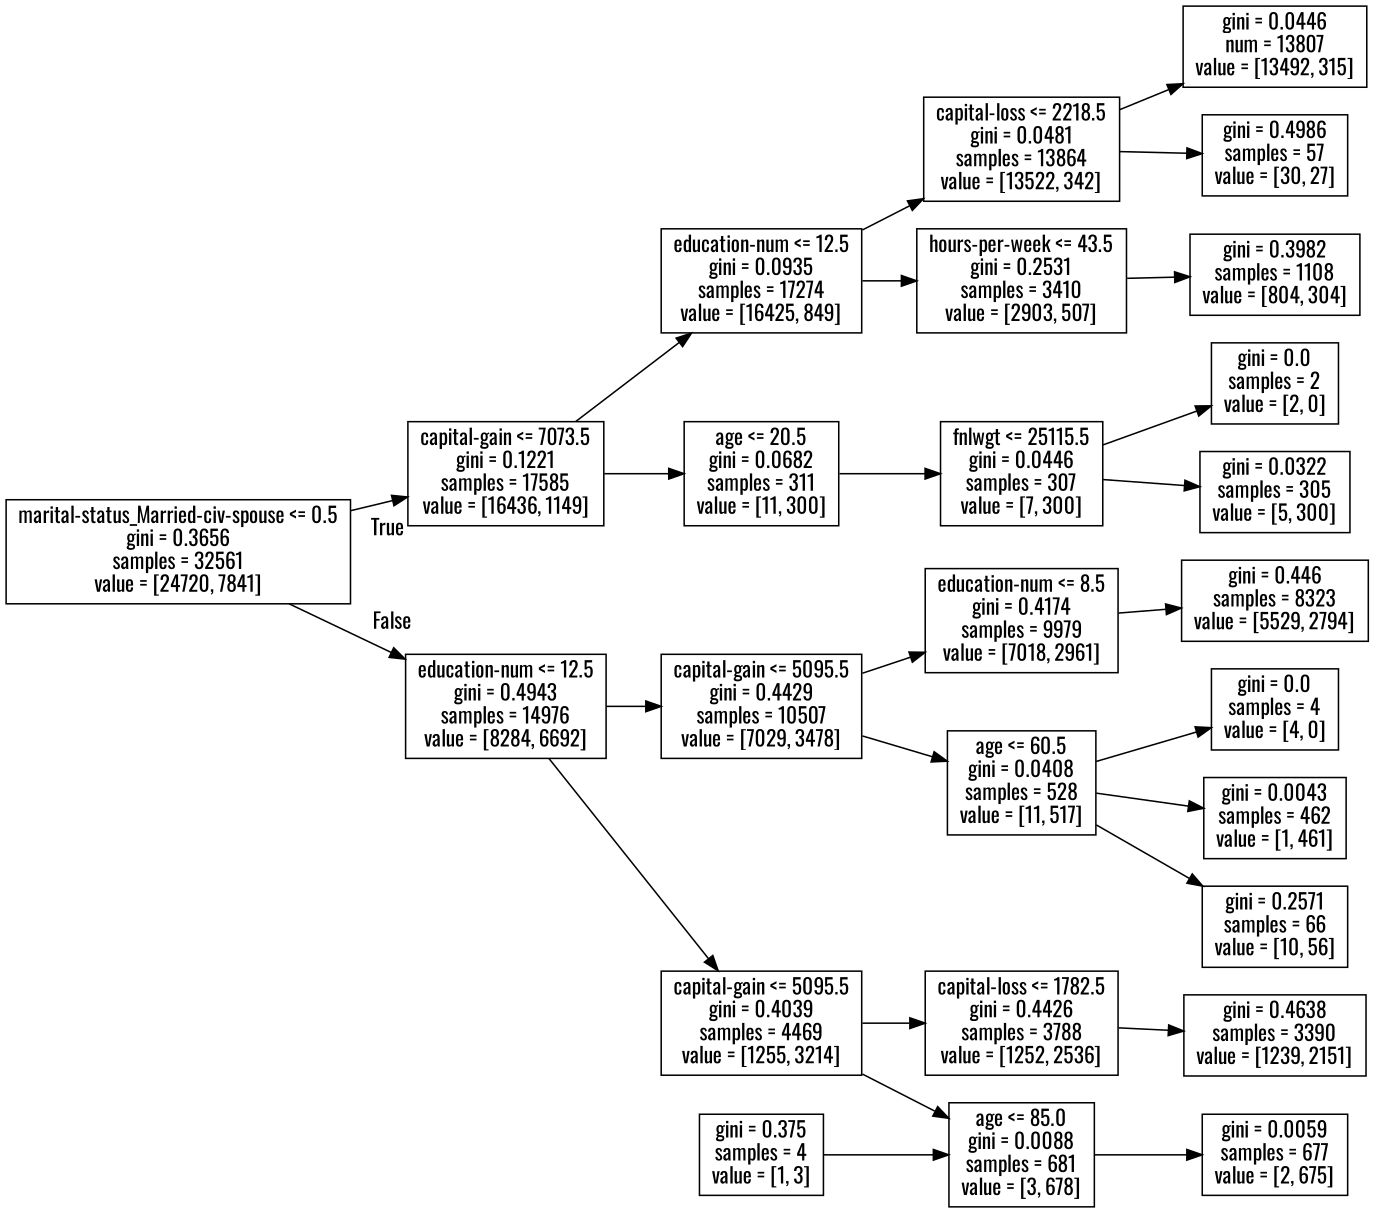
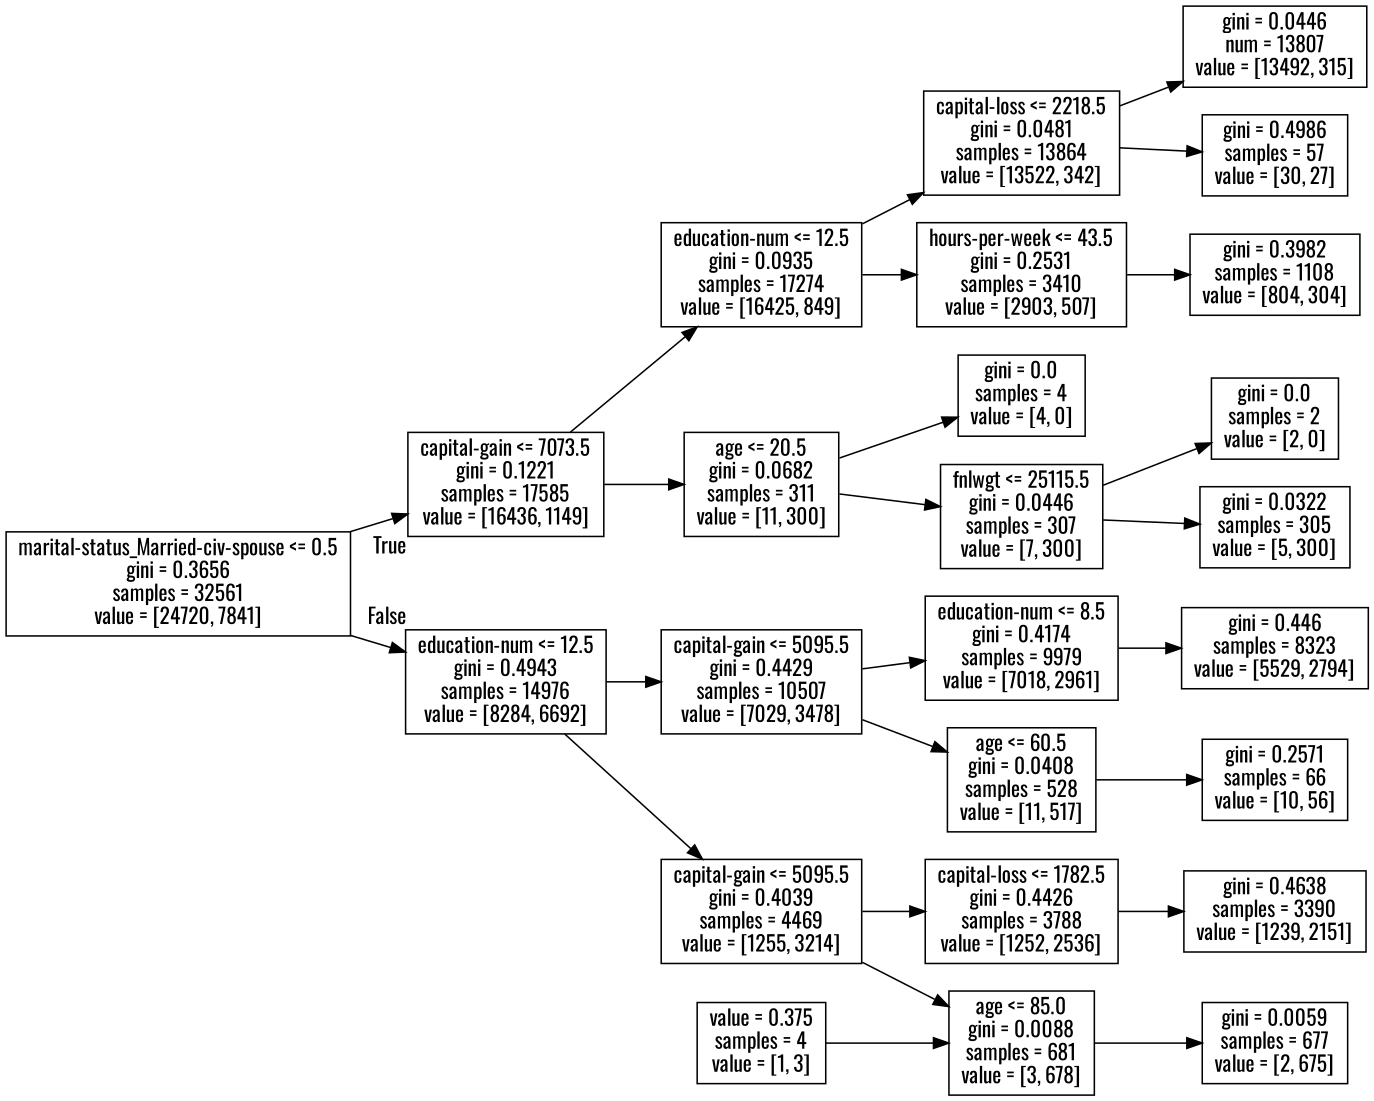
(1146, 747) -> (891, 440)
(1275, 818) -> none
(761, 1155) -> (761, 1043)
